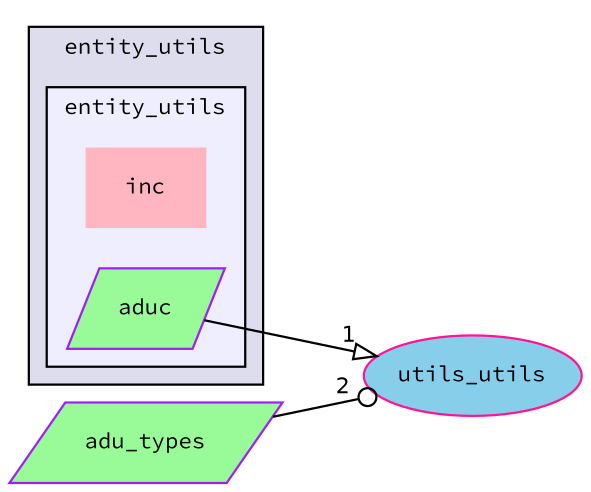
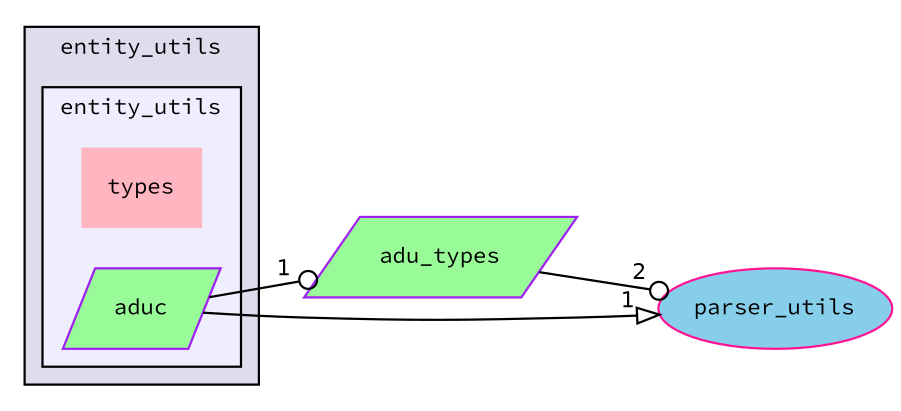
(146, 188) -> (142, 188)
none -> (274, 286)
(473, 376) -> (775, 309)
